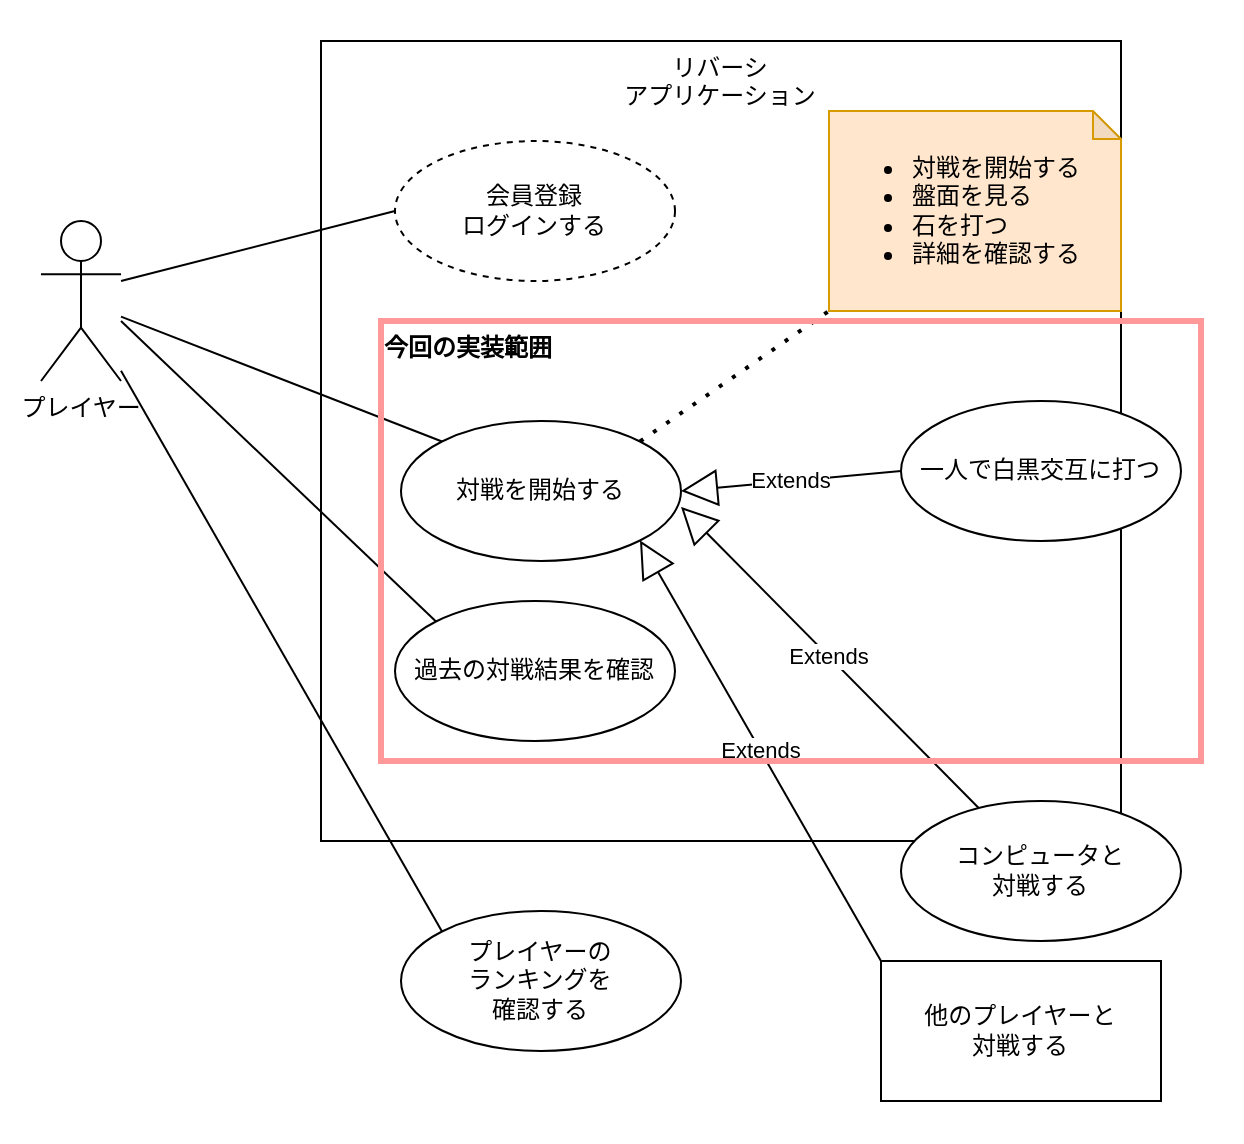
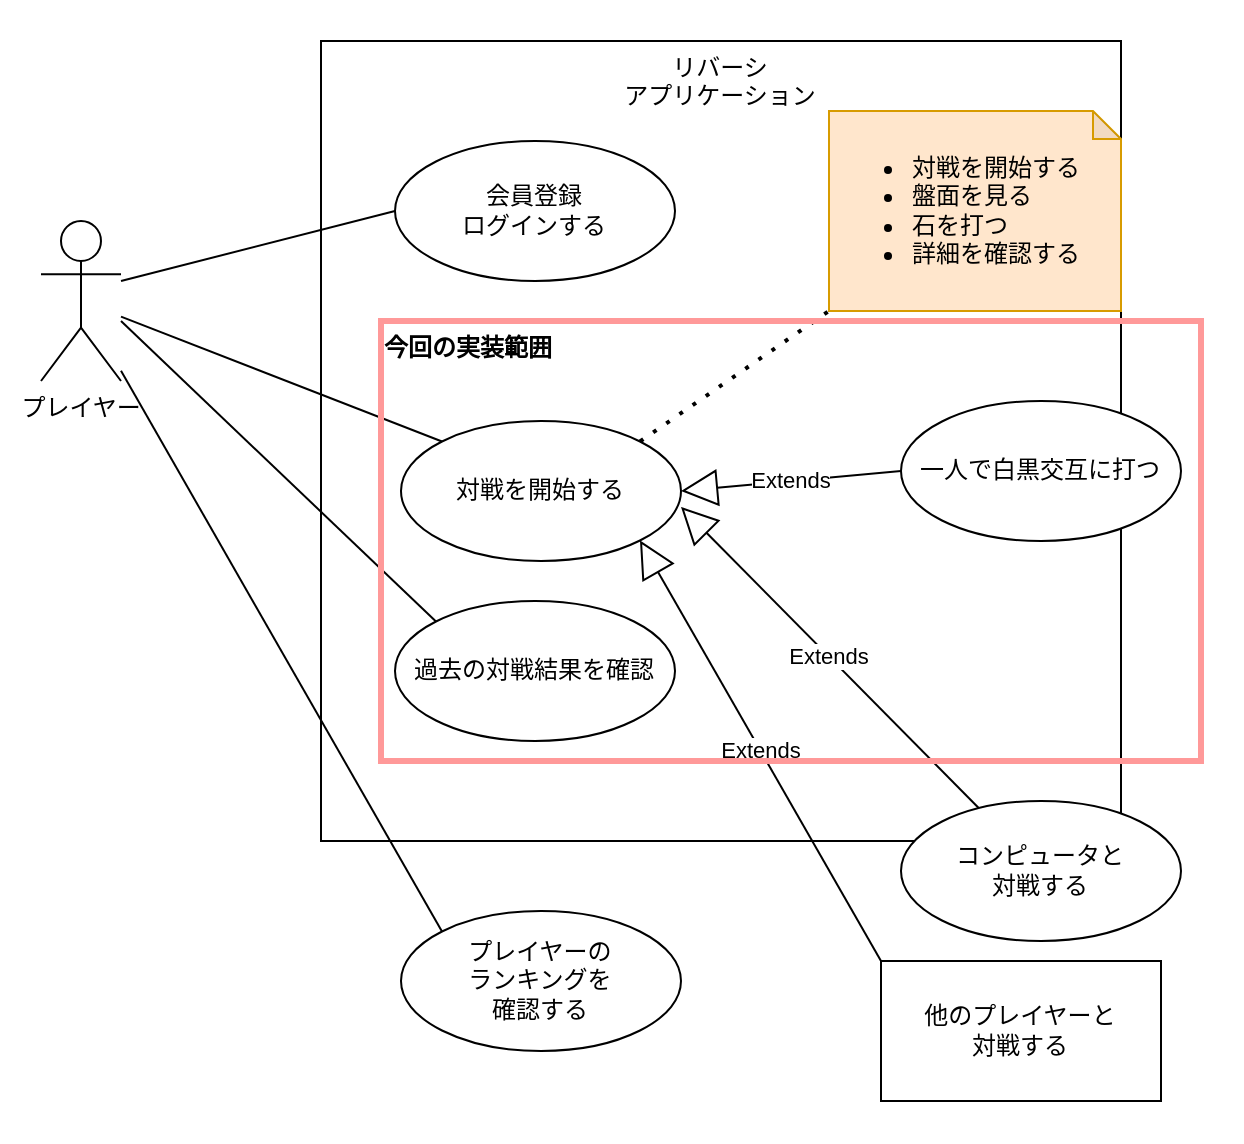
(535, 211) -> (535, 211)
